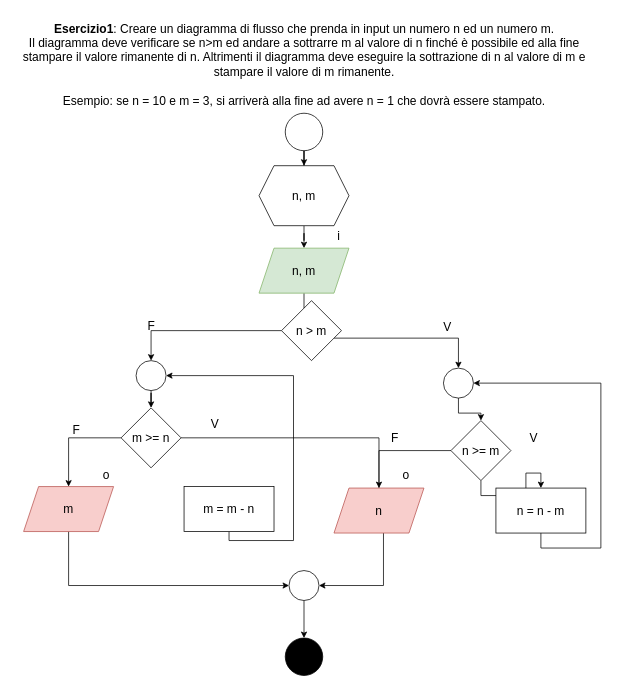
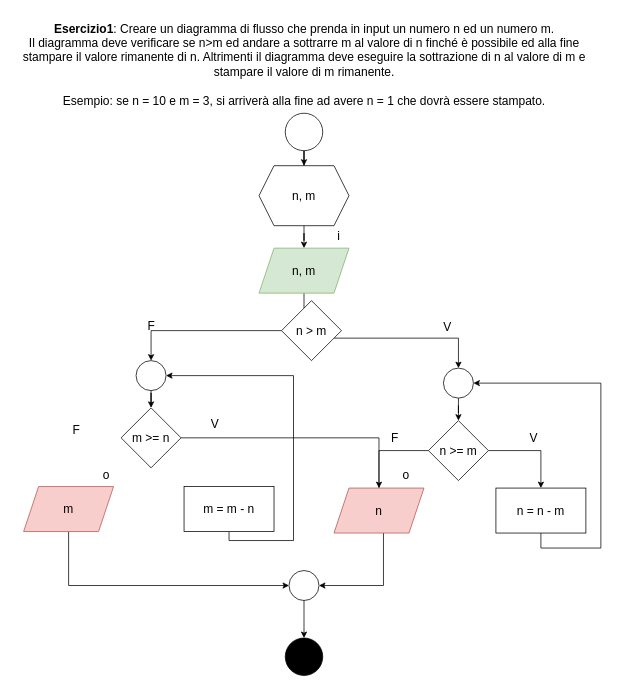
(481, 450) -> (459, 450)
(69, 458) -> none
